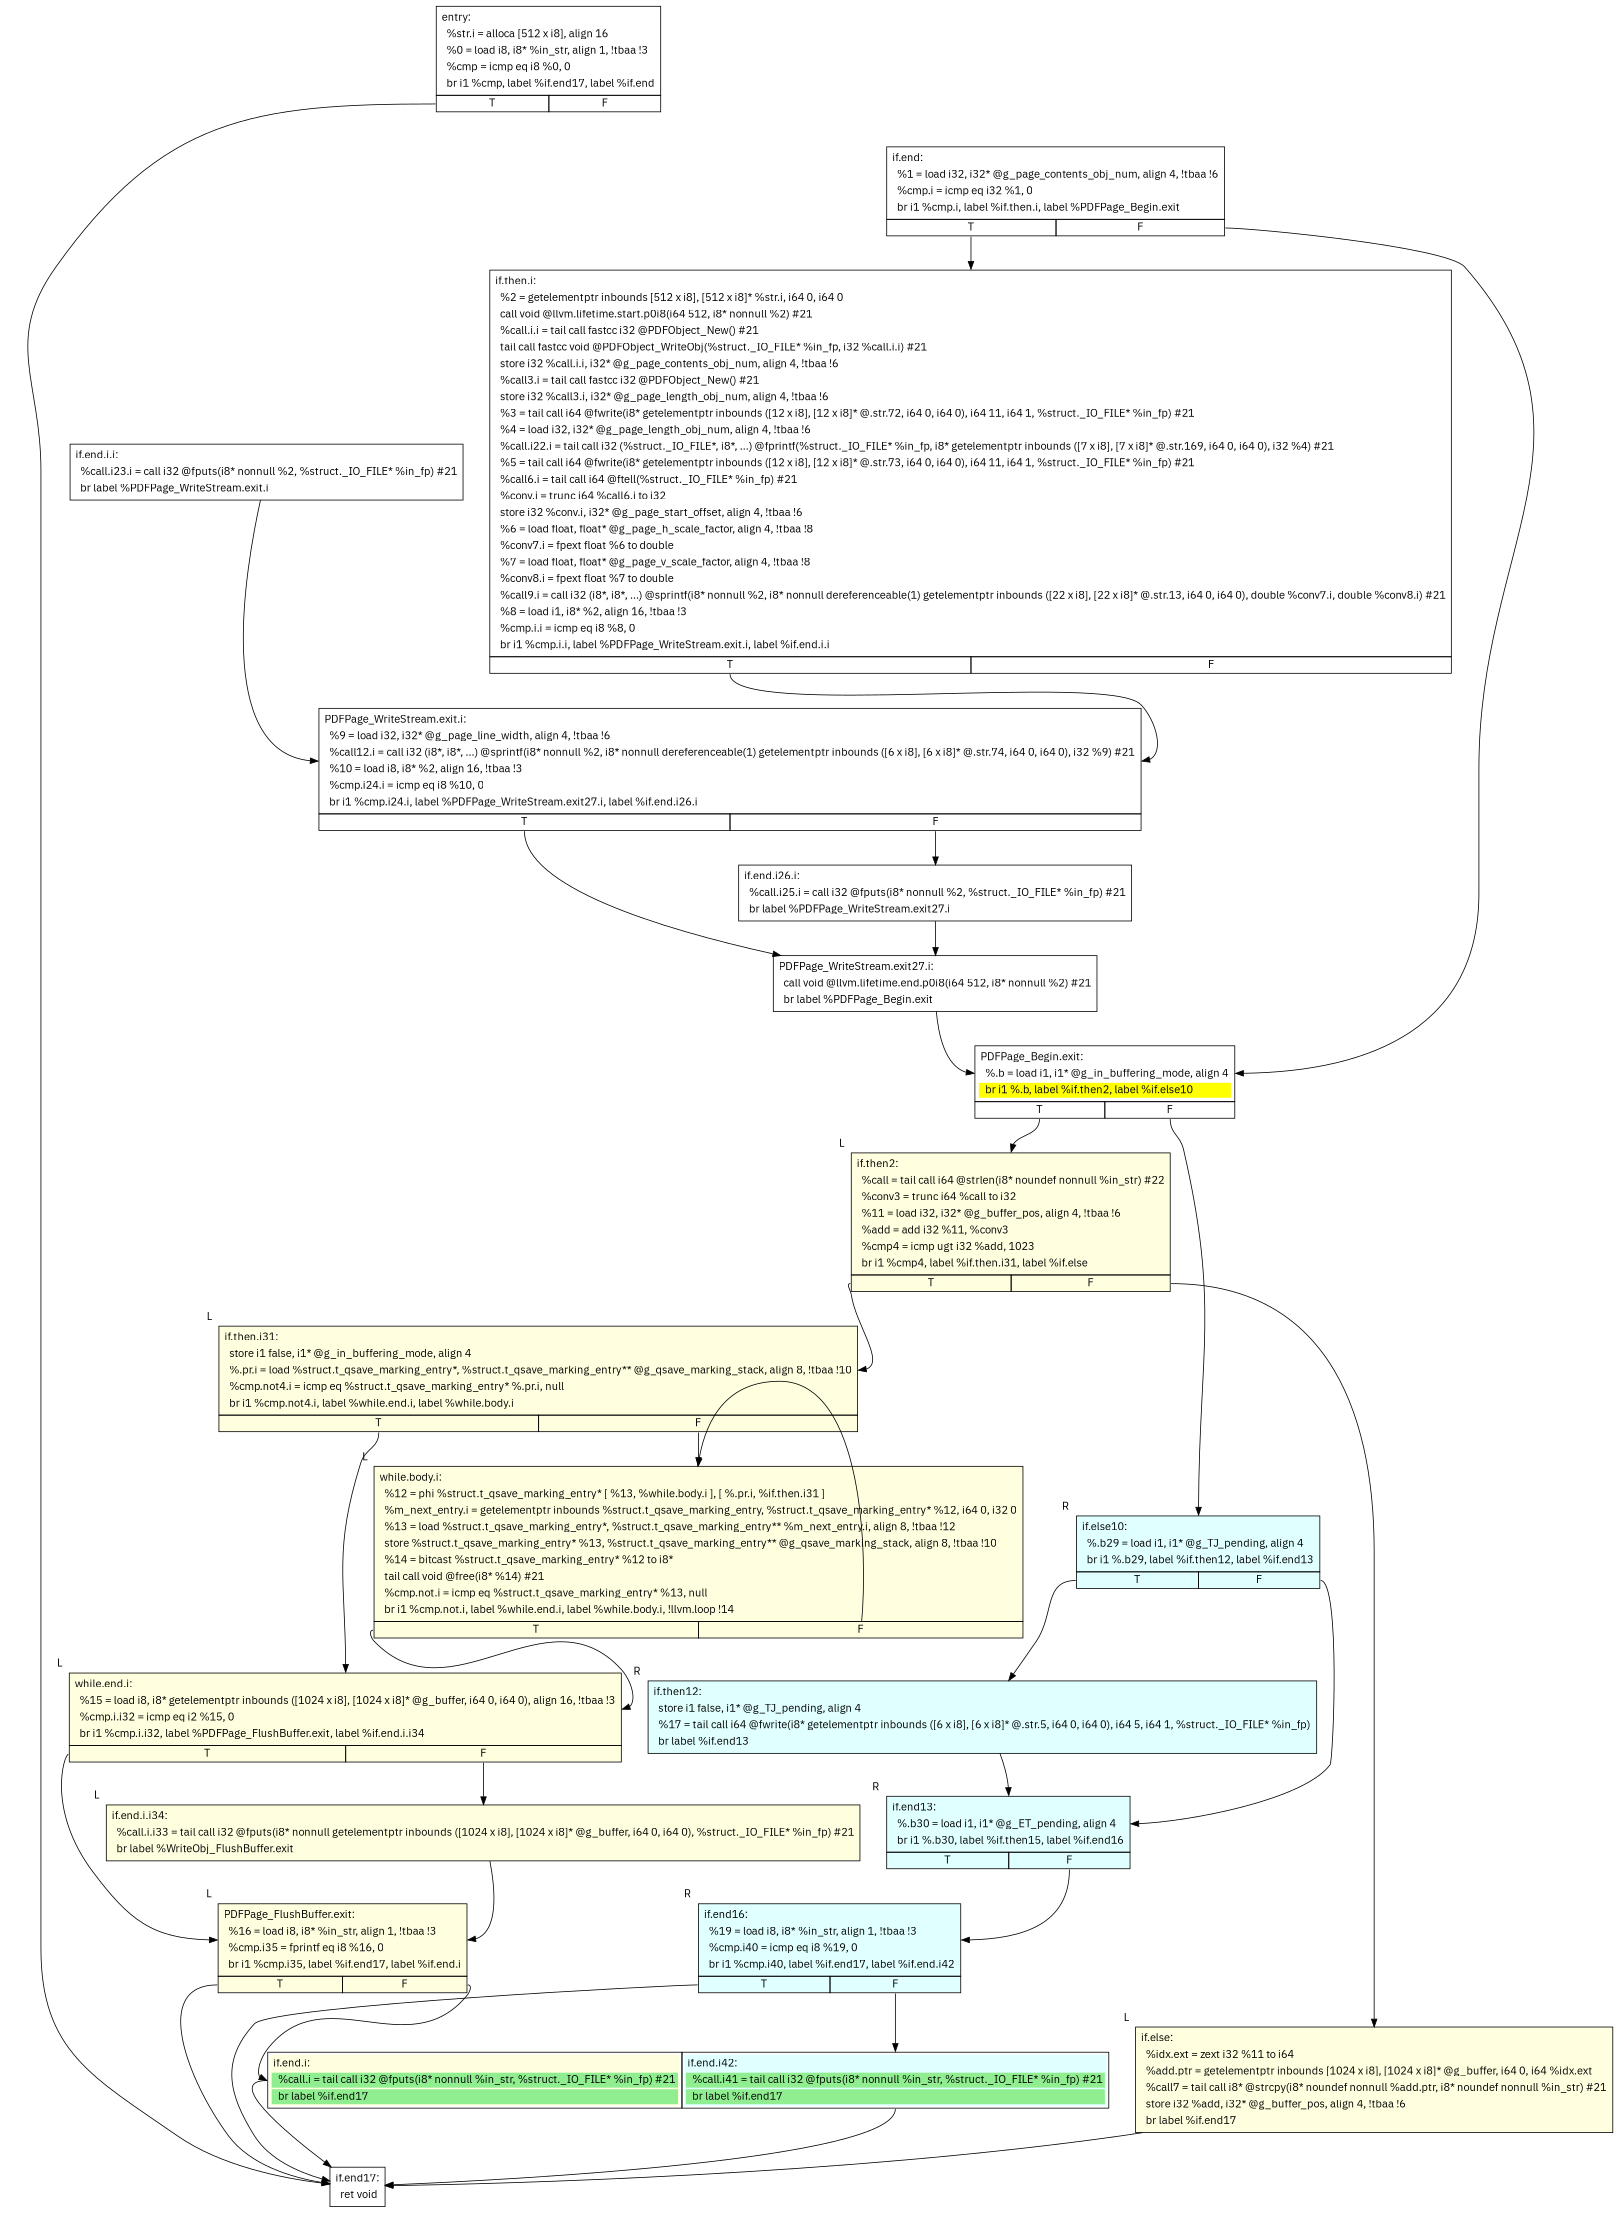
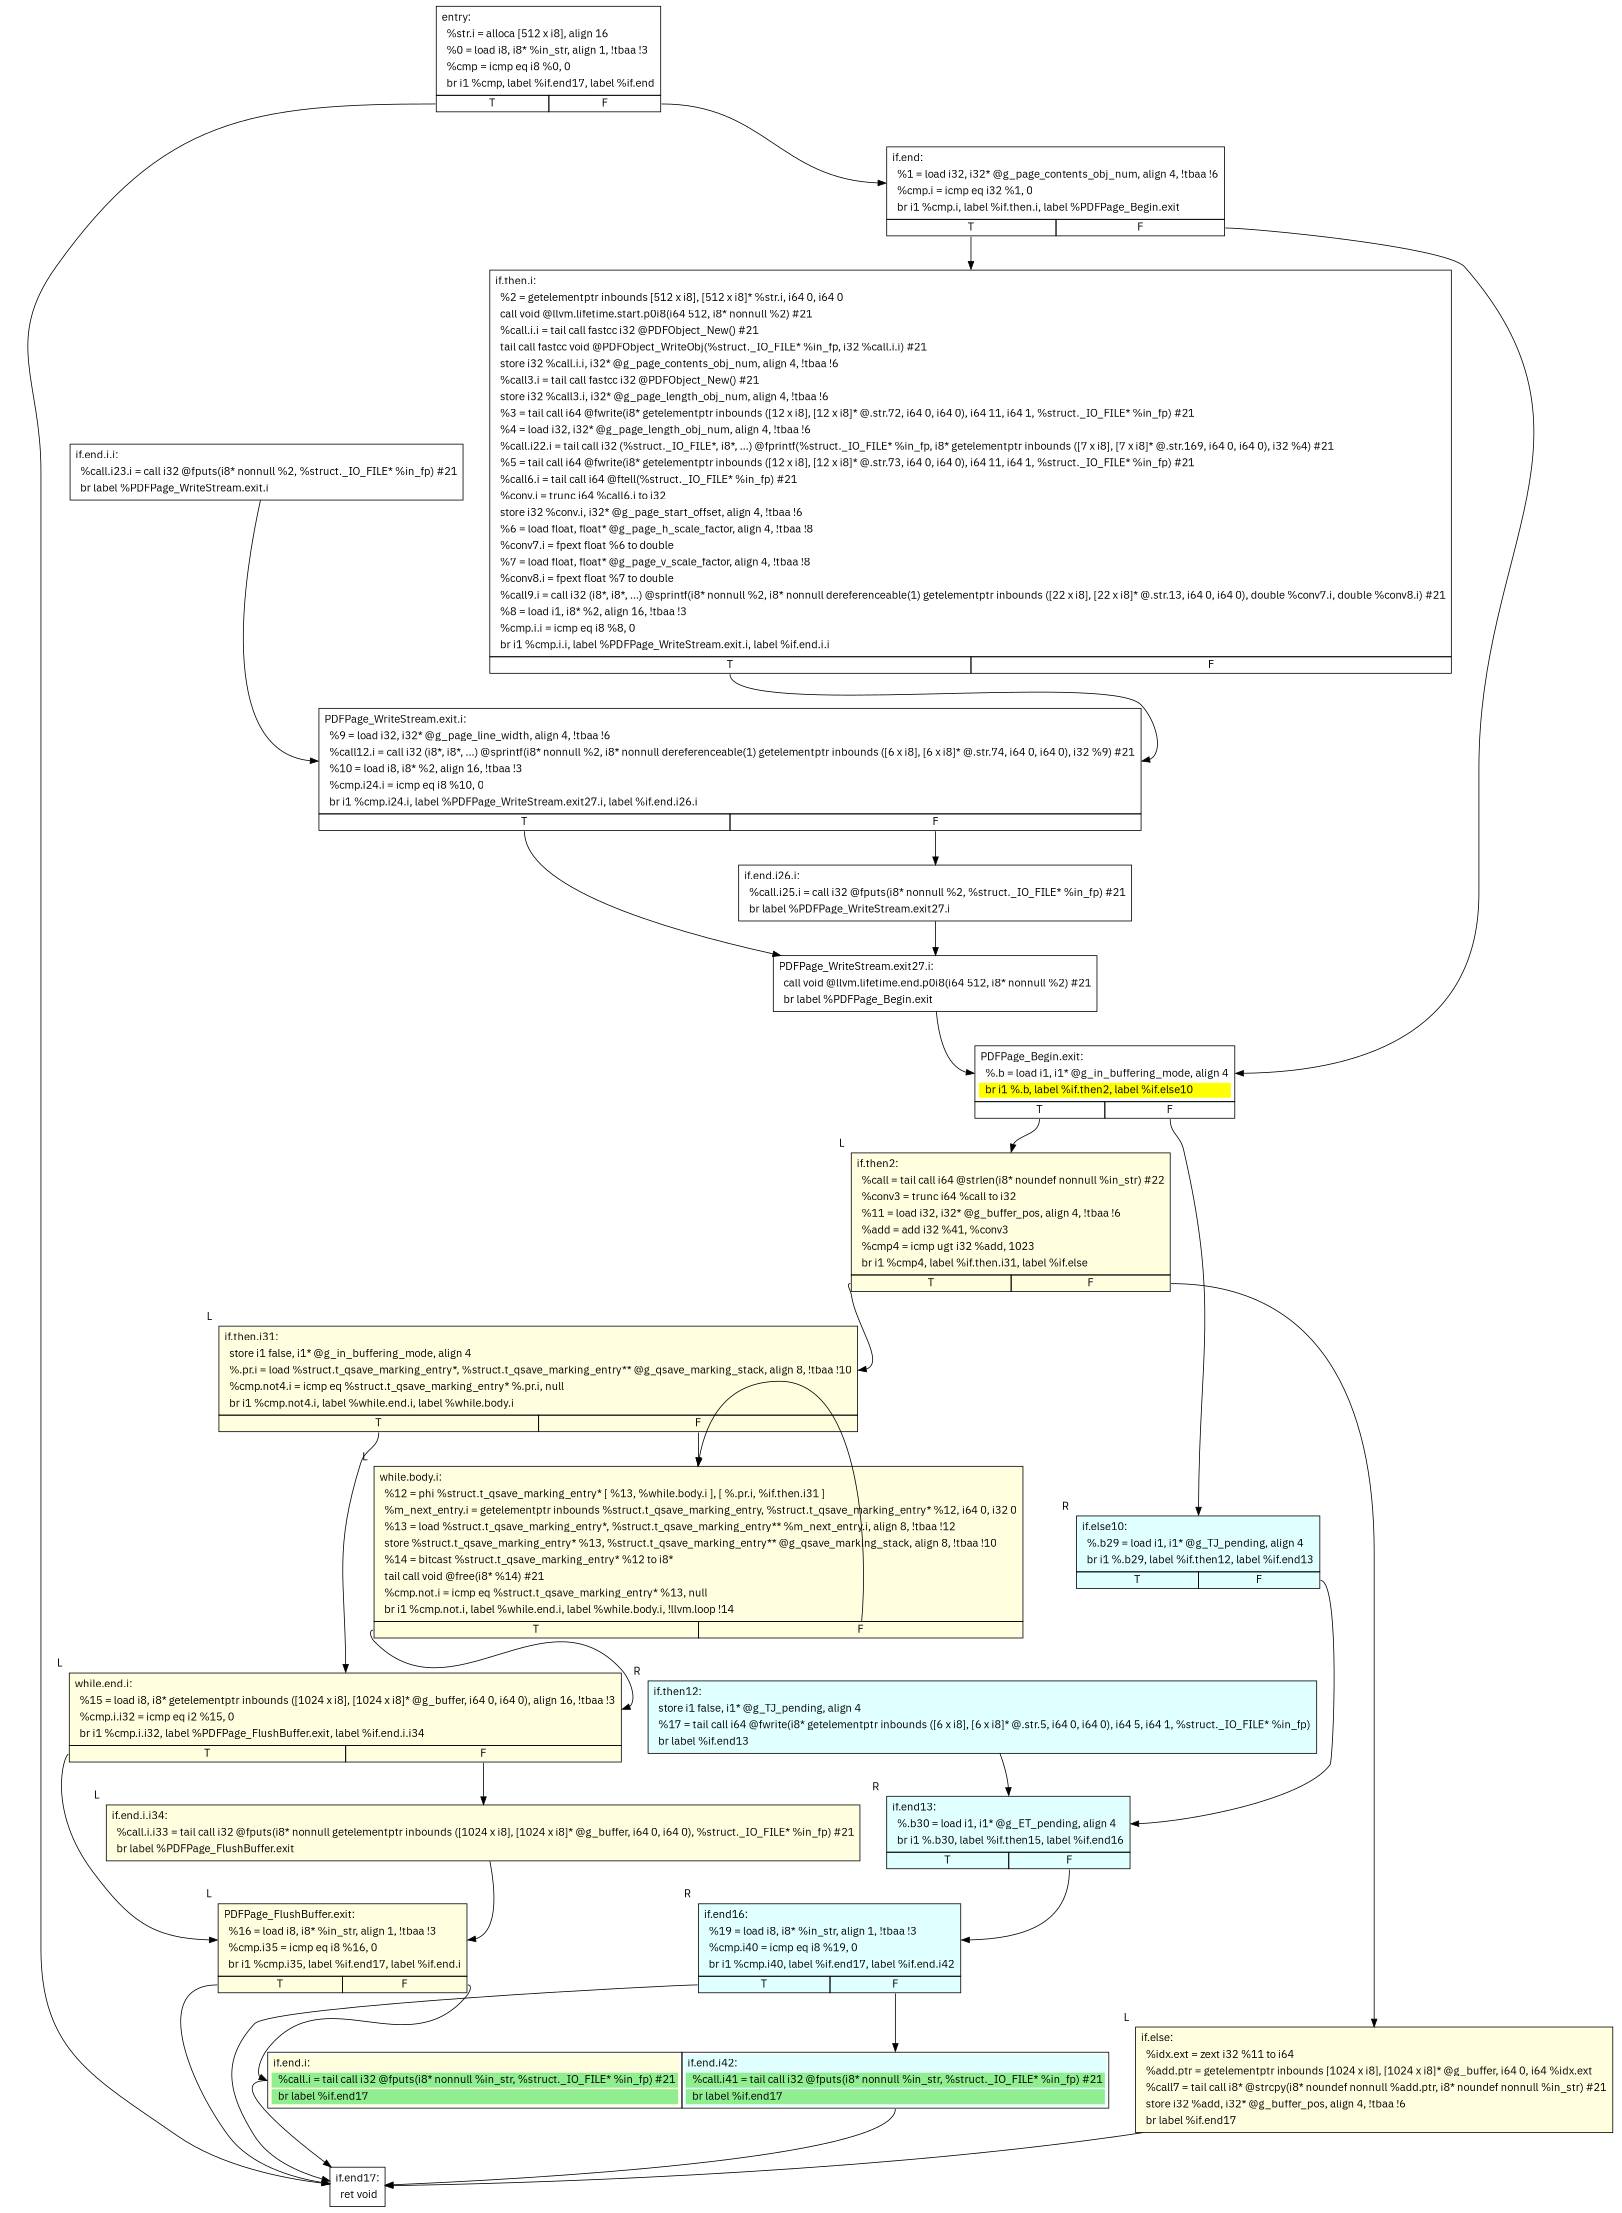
none -> (770, 141)
(933, 1230) -> (933, 1230)
(1044, 1624) -> none
(203, 1849) -> (203, 1849)
(304, 1948) -> (301, 1948)
